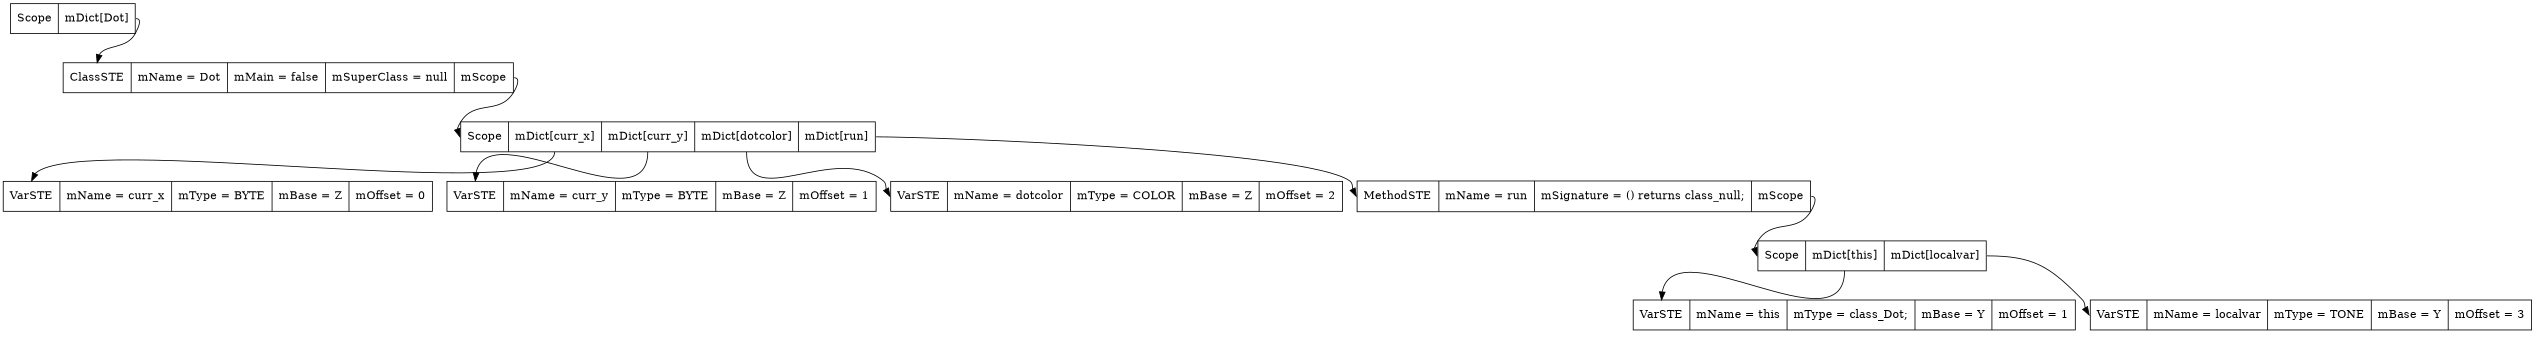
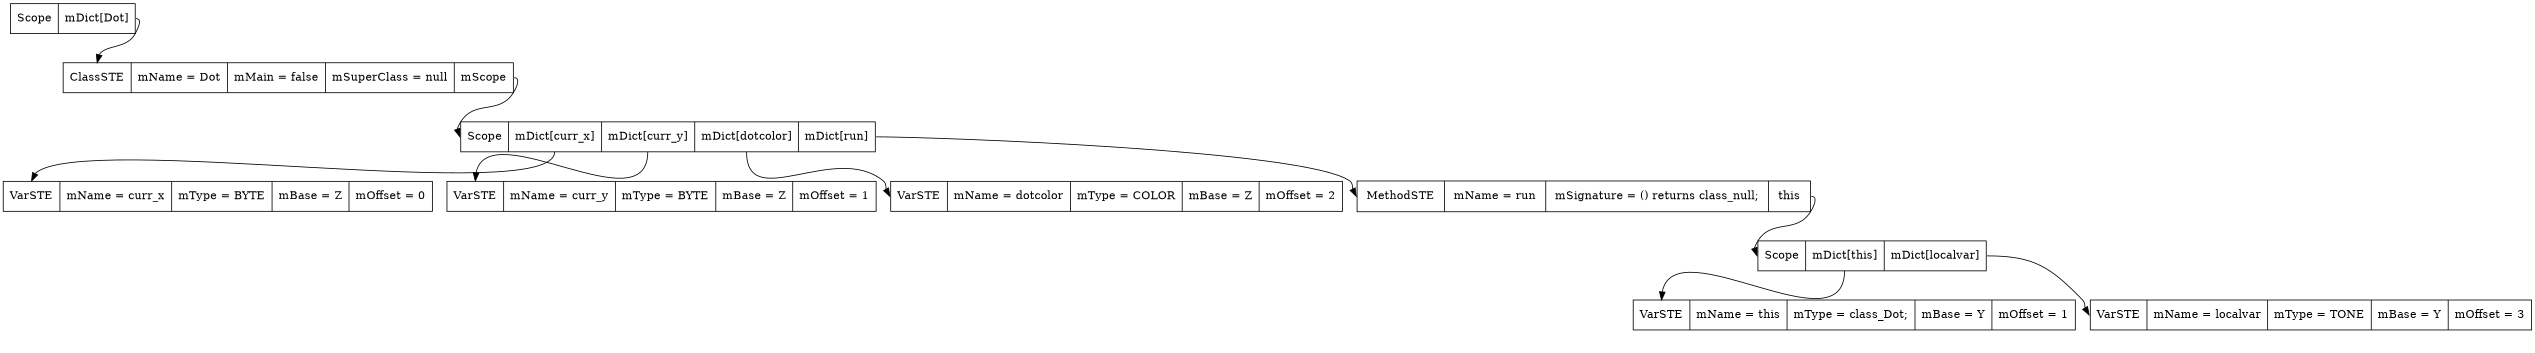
(1781, 196) -> (1789, 196)
